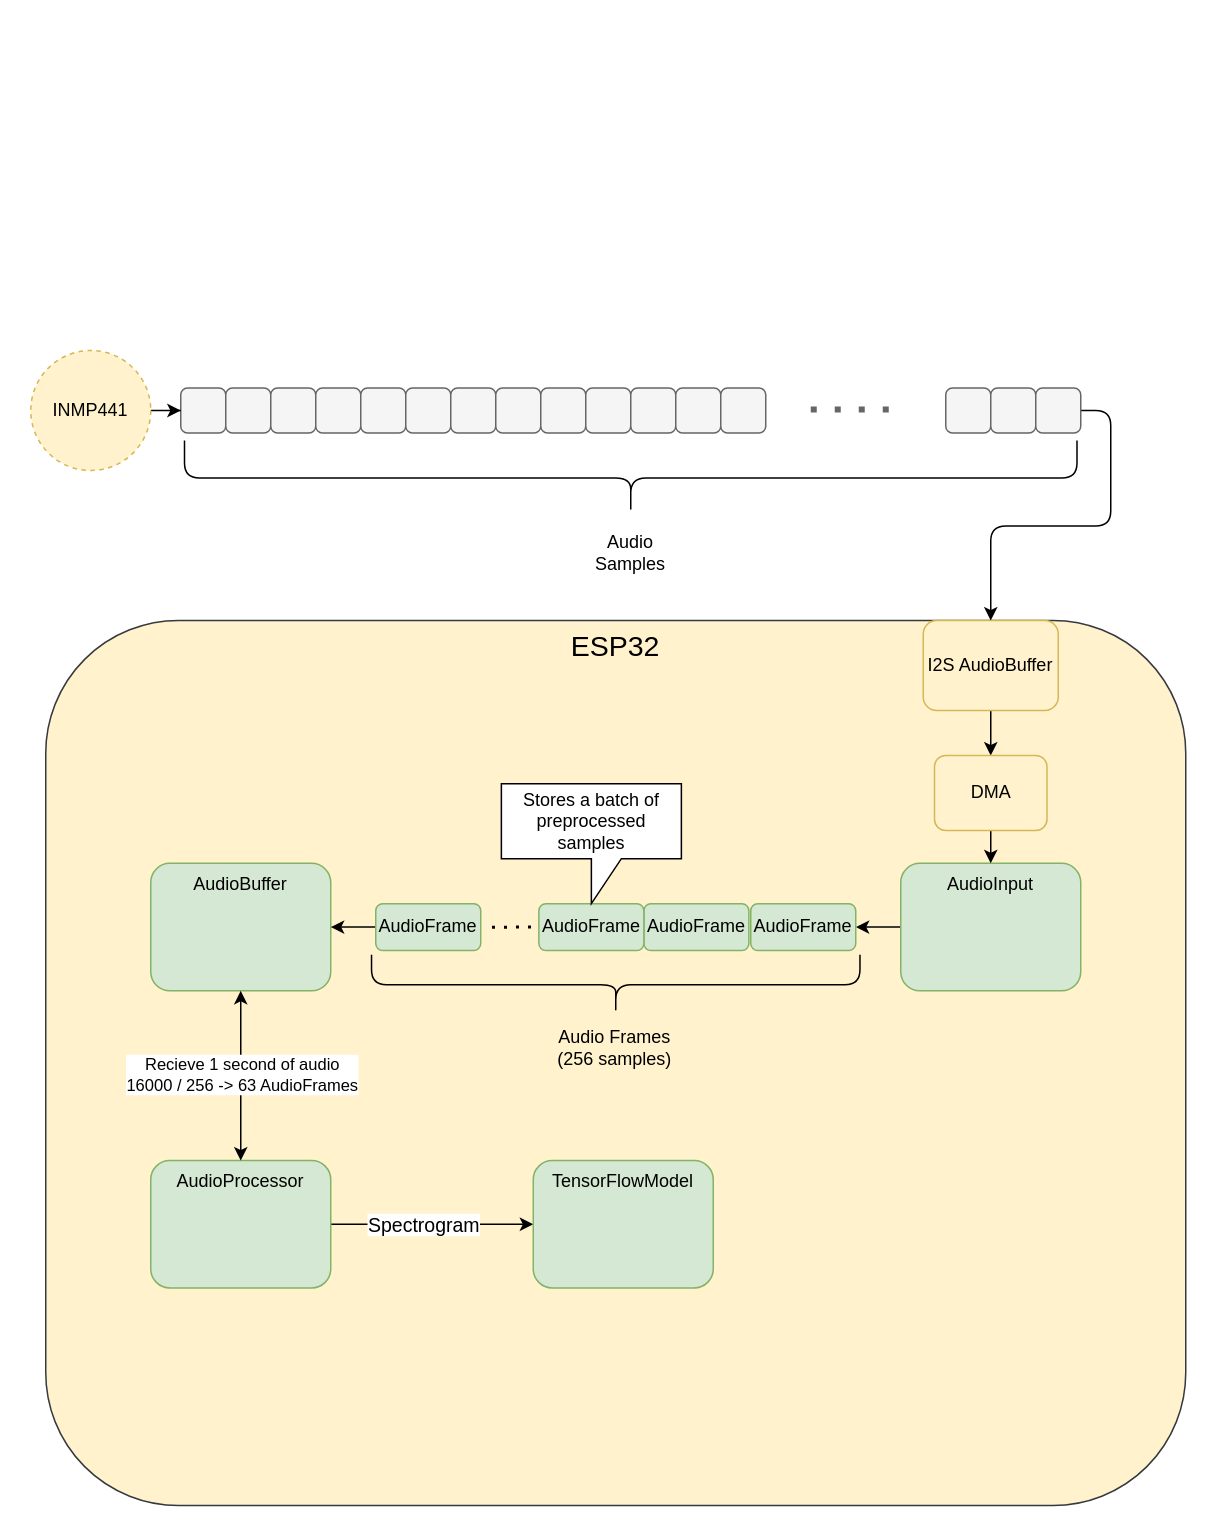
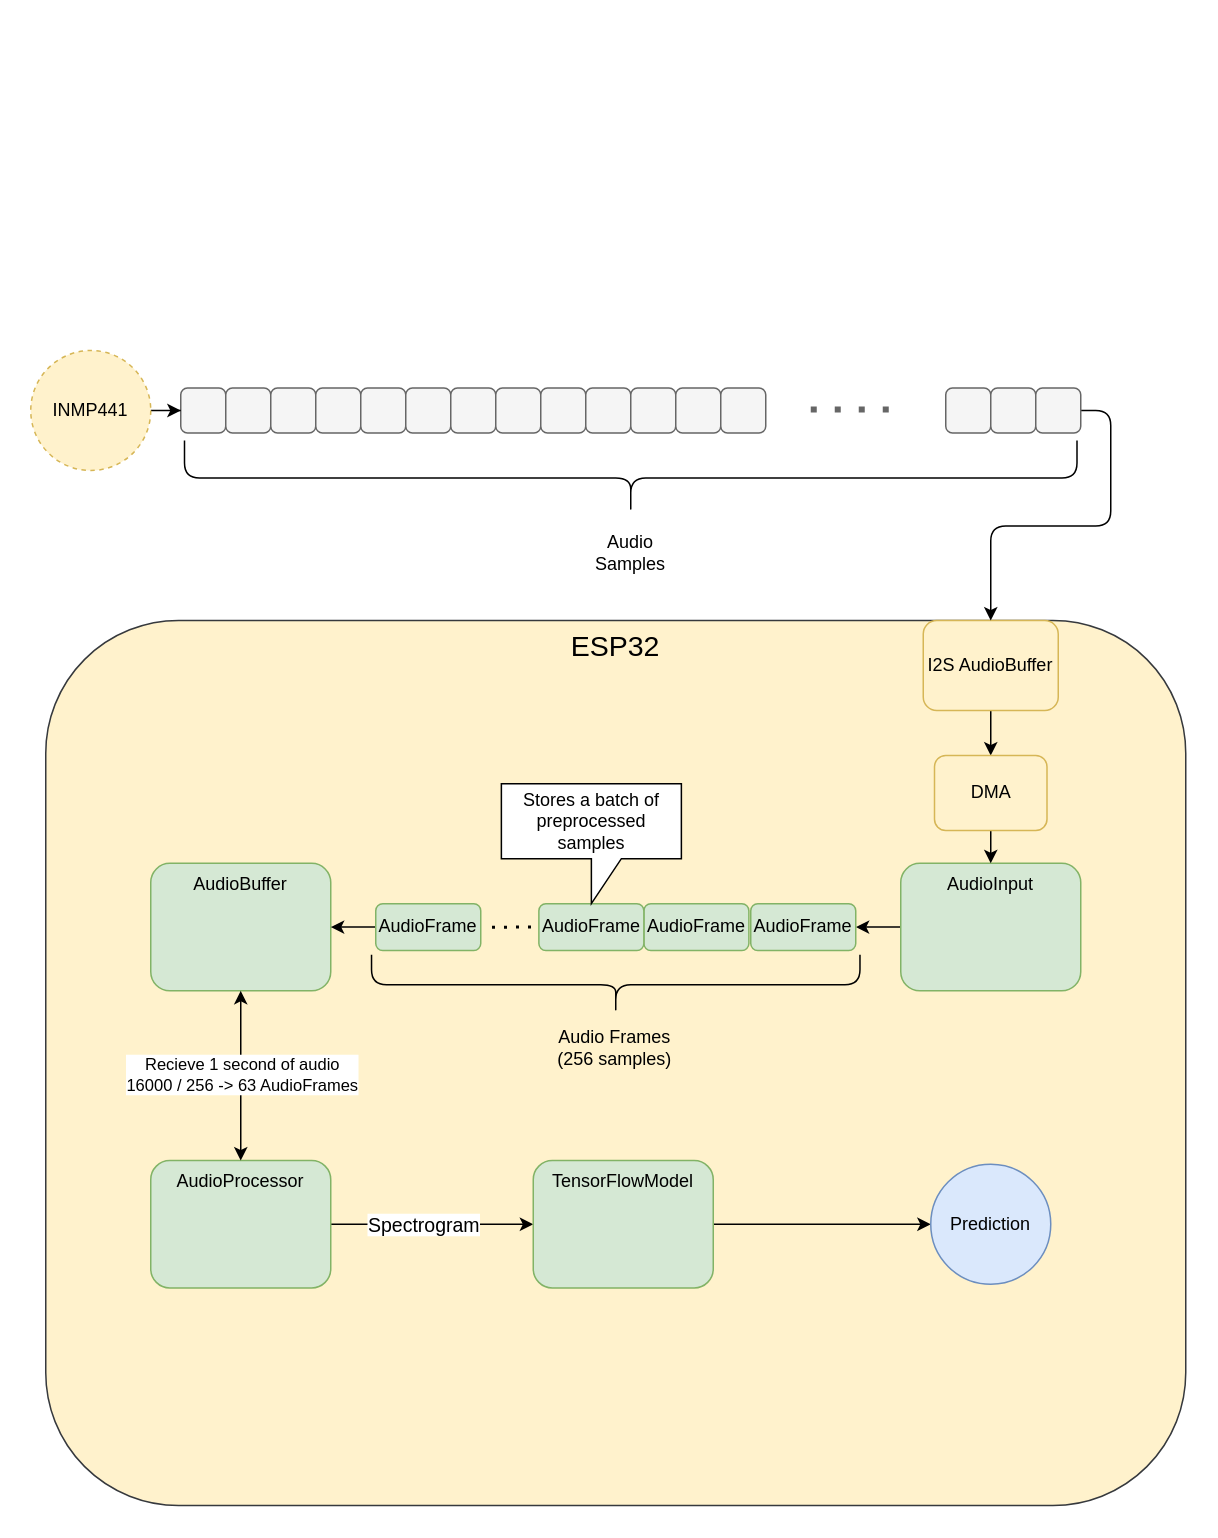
none -> (817, 1224)
none -> (991, 1224)
